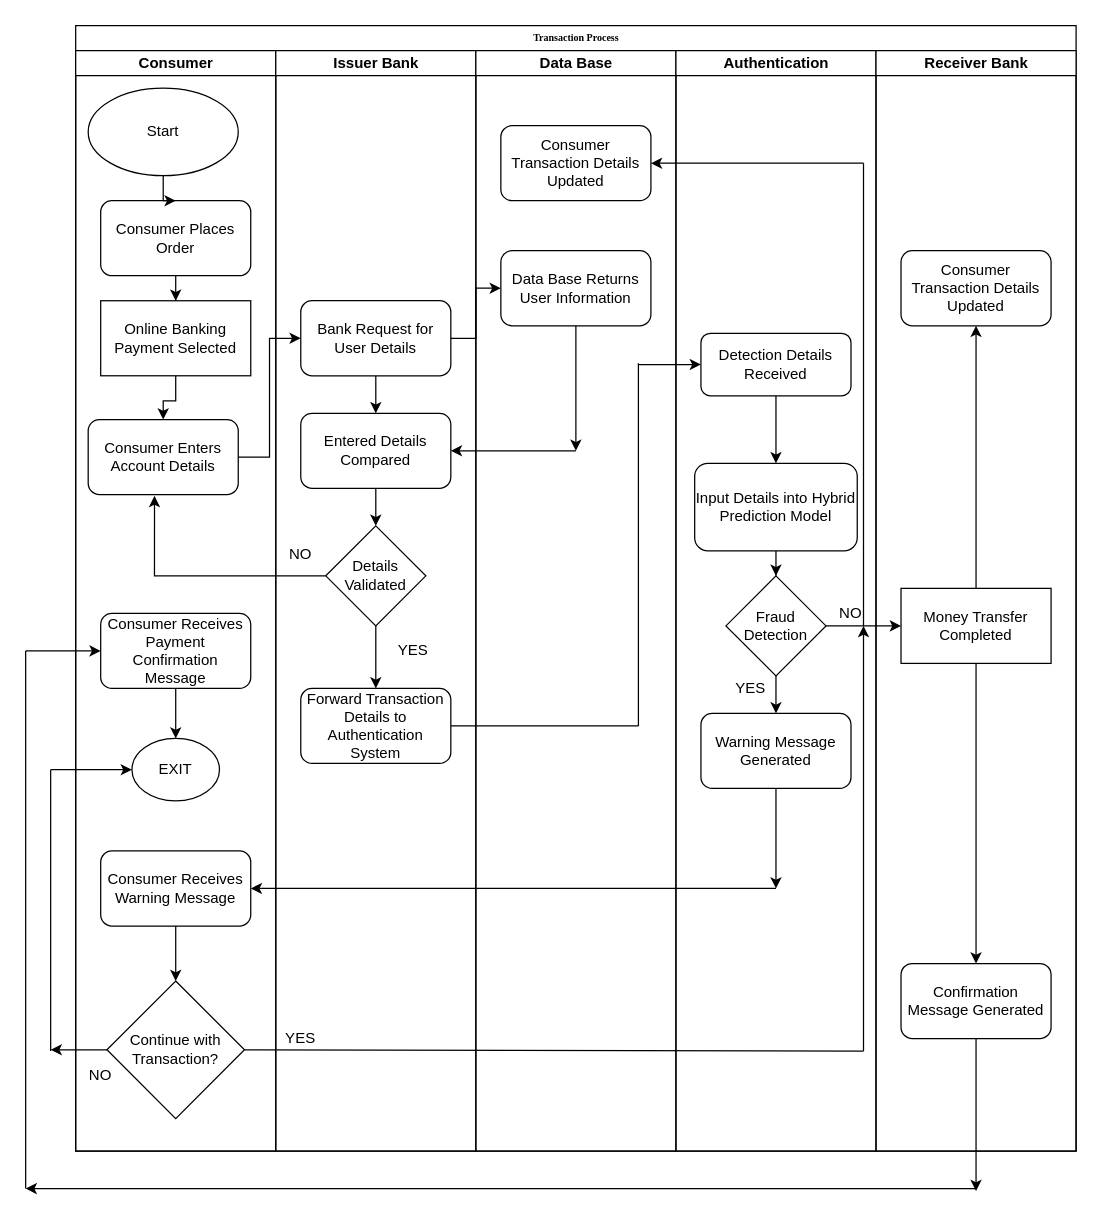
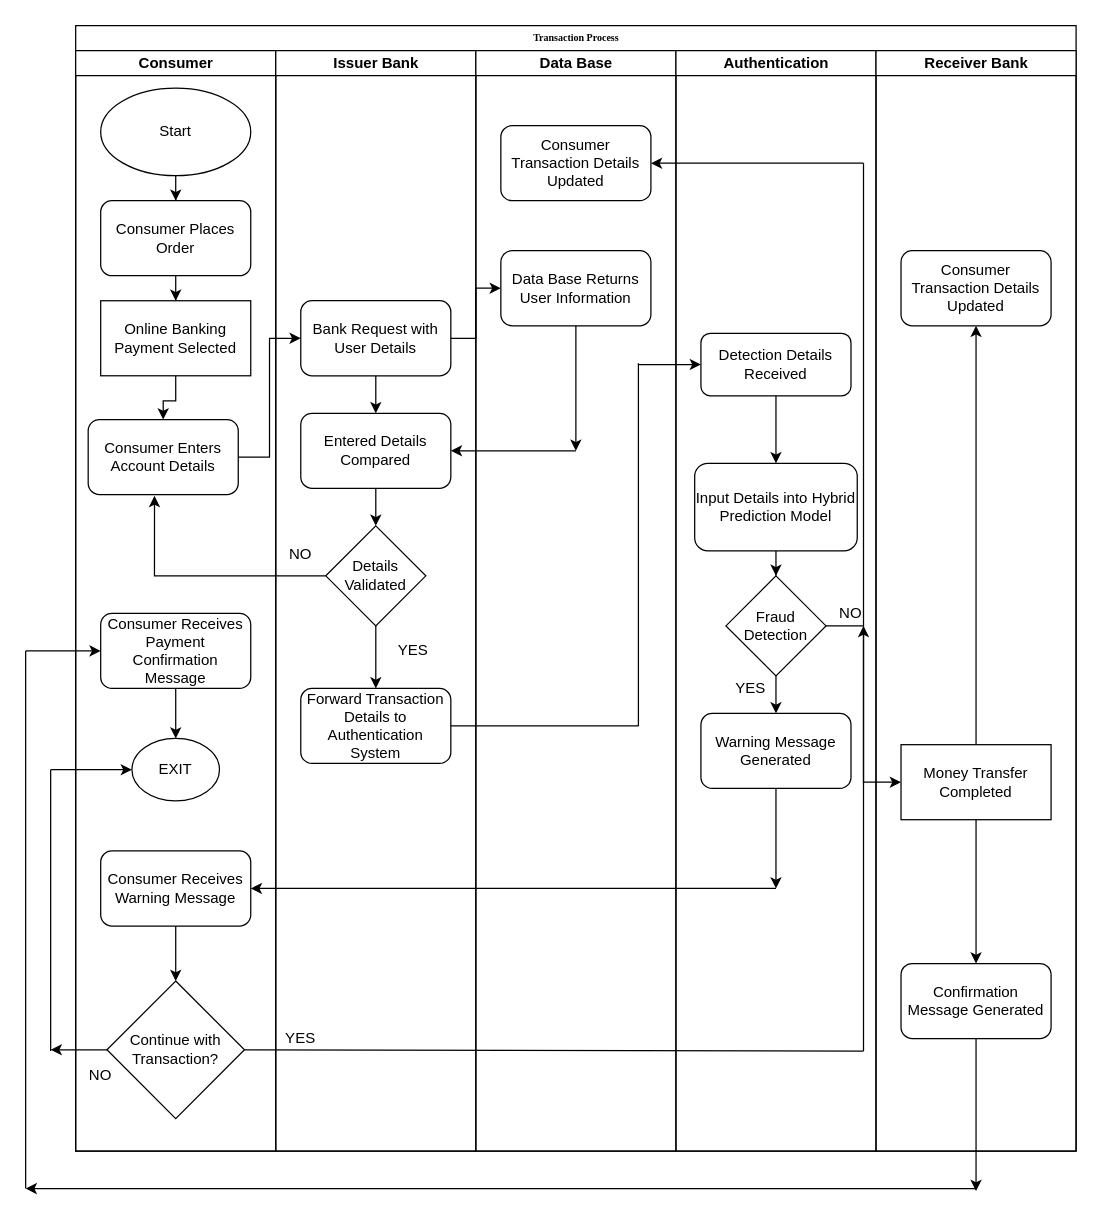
(163, 132) -> (176, 132)
(376, 338) -> (376, 338)
(976, 626) -> (976, 782)
